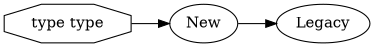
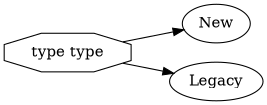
(252, 24) -> (143, 67)
